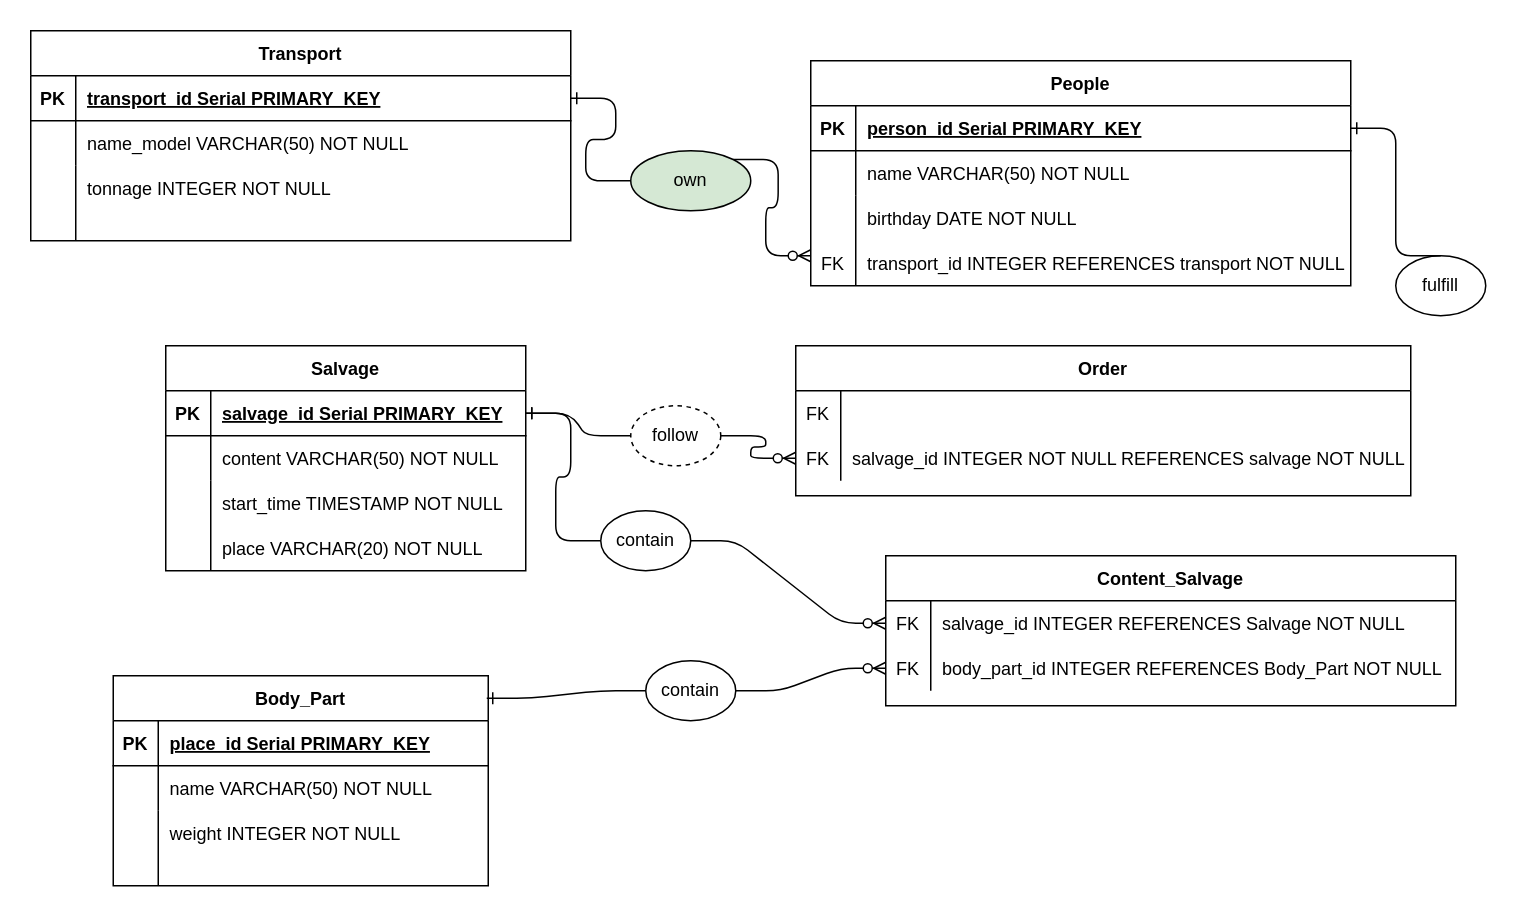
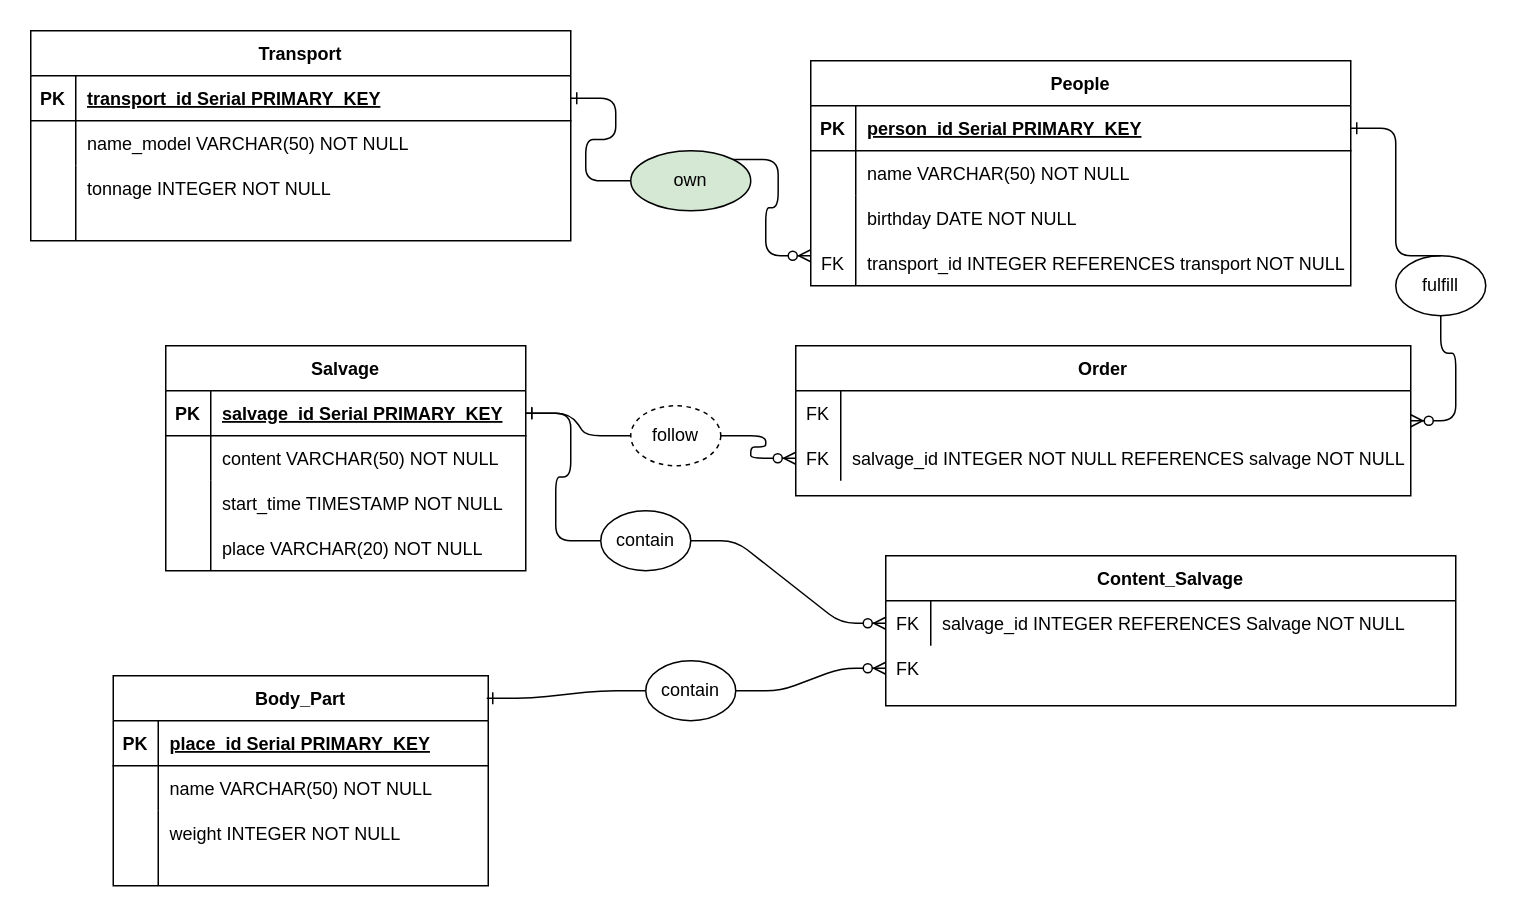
none -> (1456, 383)
(1193, 668) -> none
